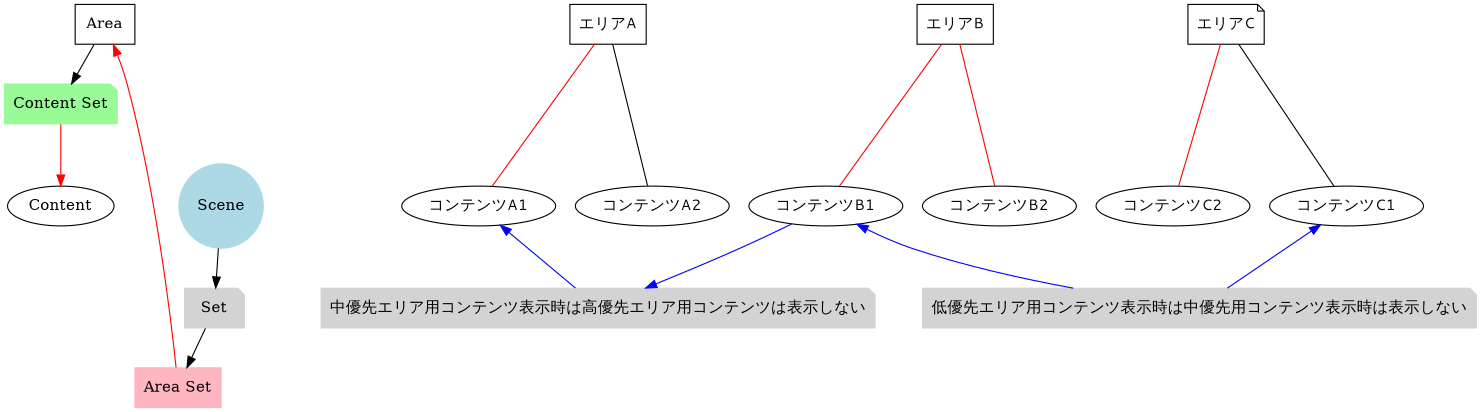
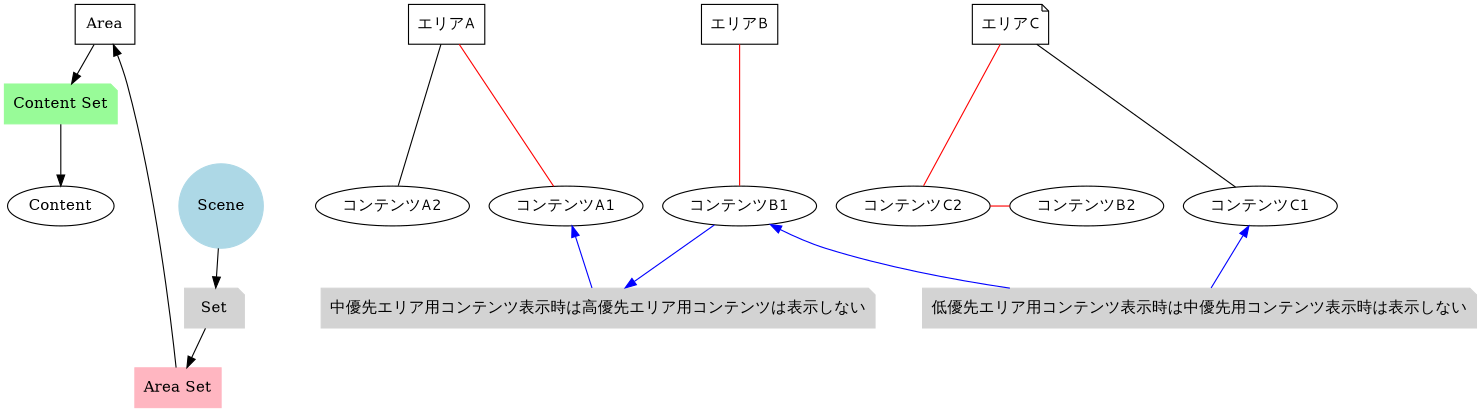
(977, 115) -> (1000, 206)
(61, 150) -> (61, 150)
(154, 210) -> (154, 210)
